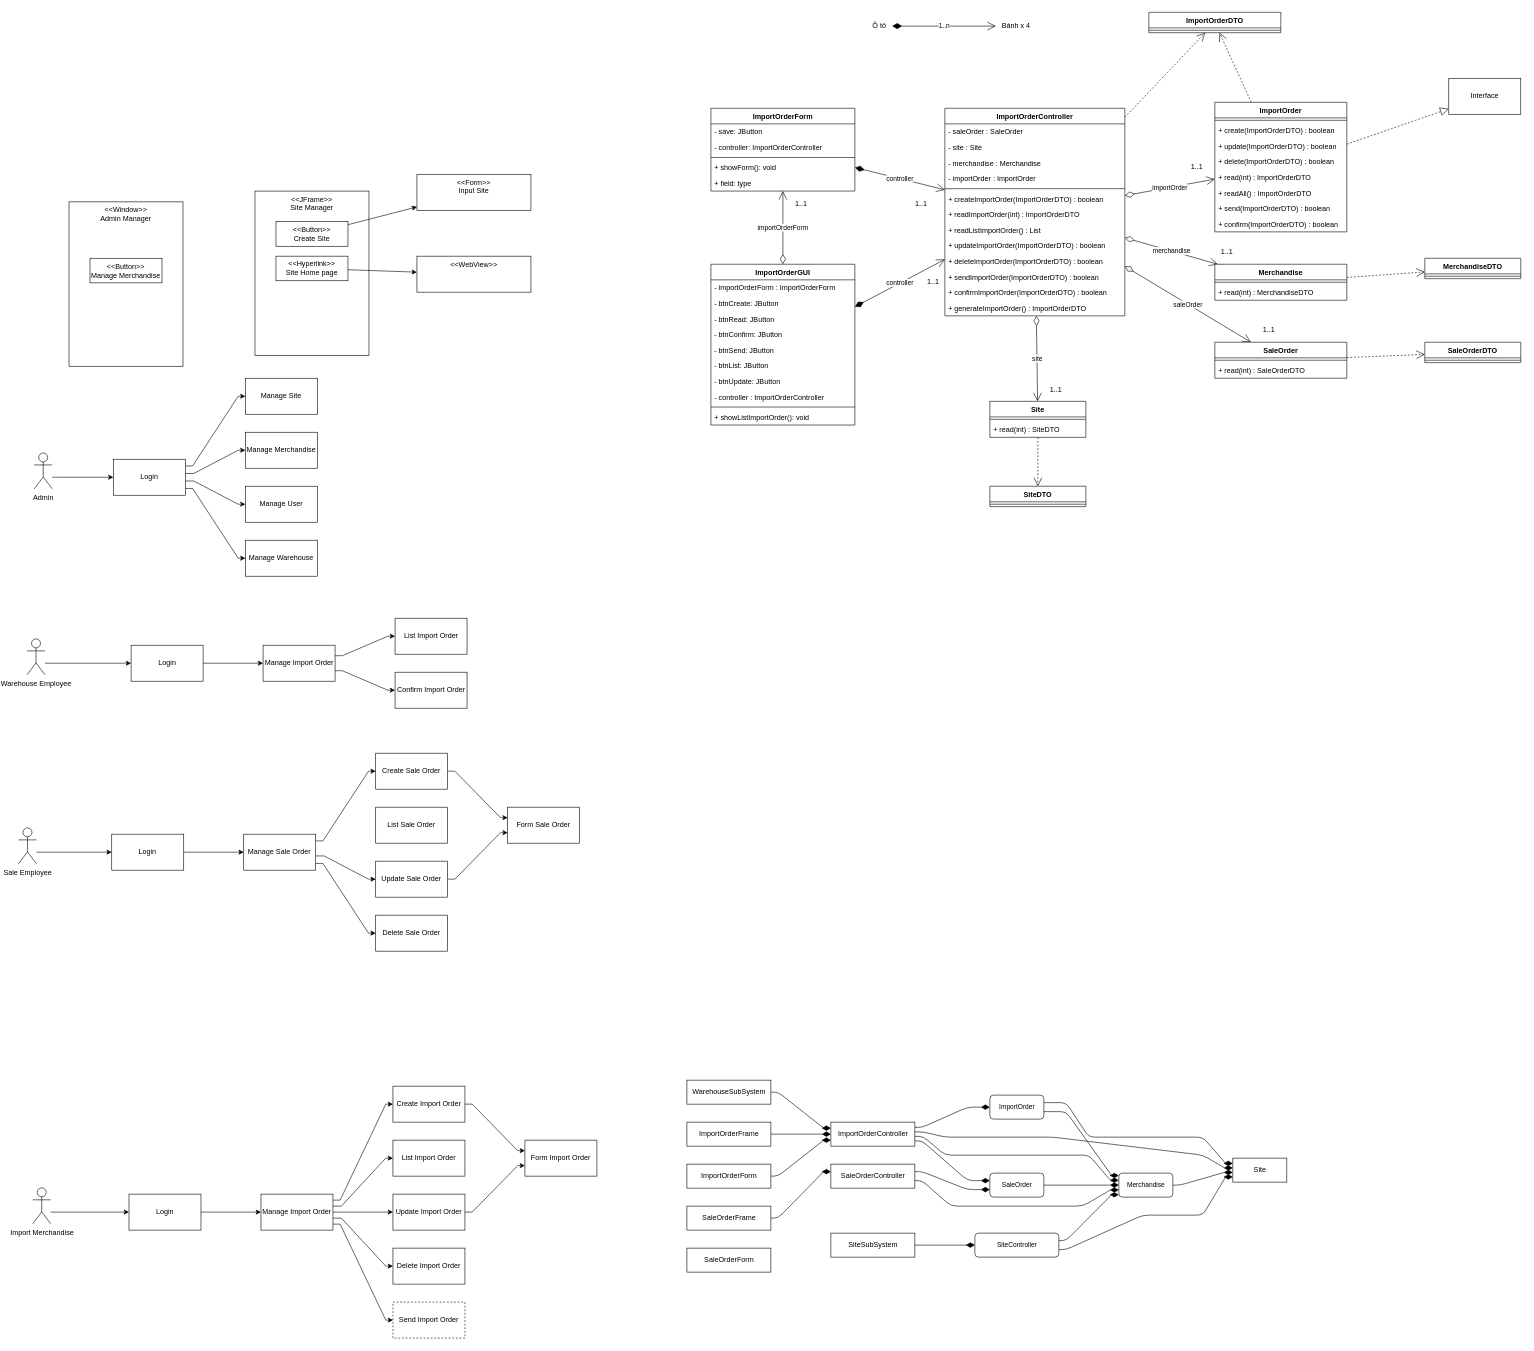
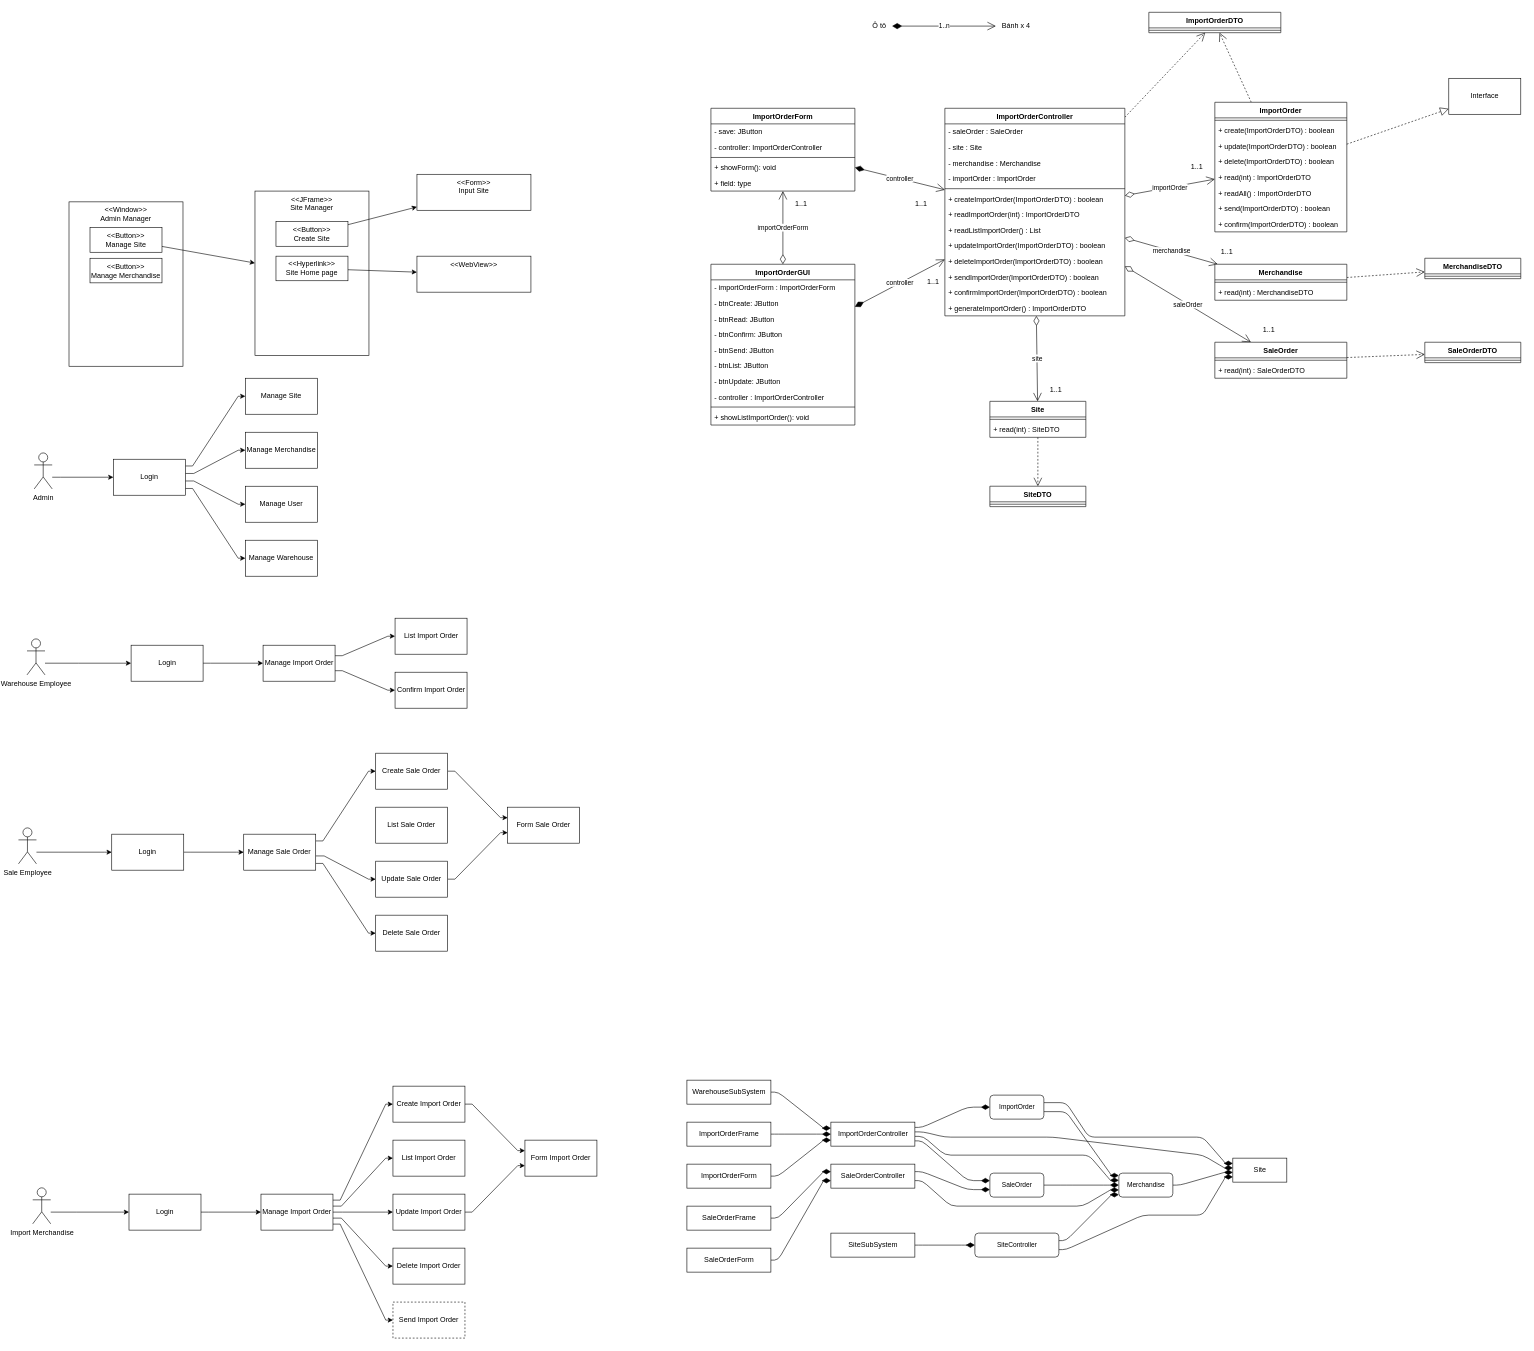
none -> (126, 240)
none -> (206, 254)
none -> (801, 1220)
